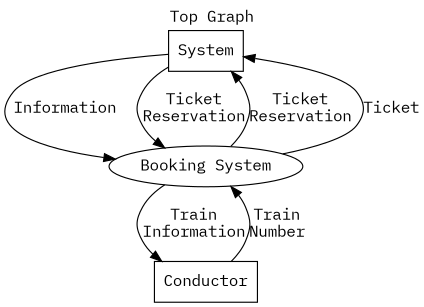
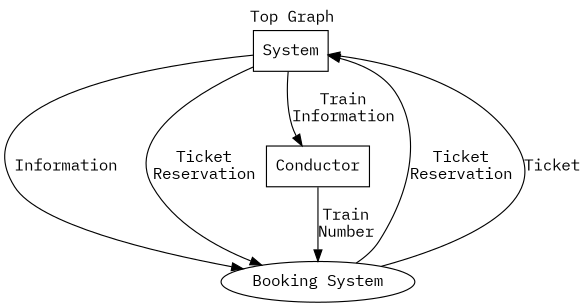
(138, 217) -> (288, 104)
